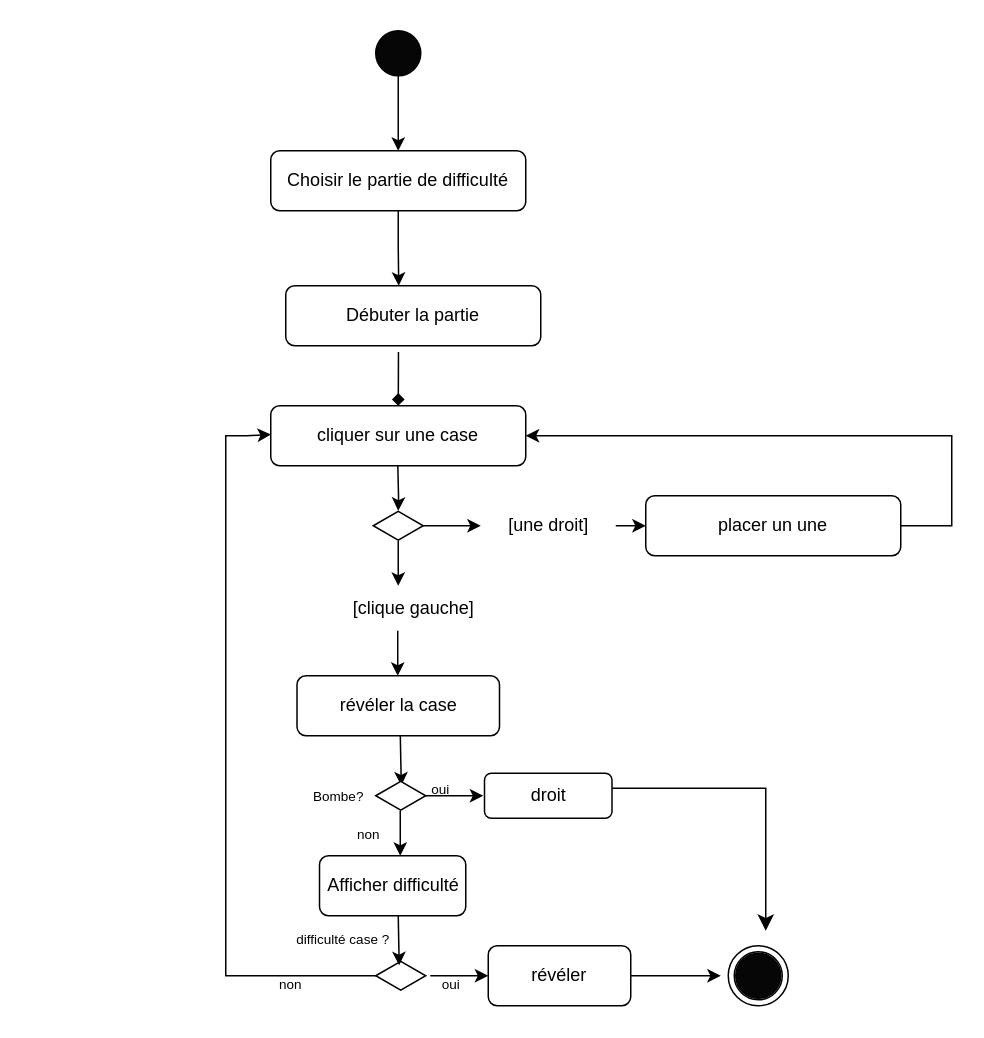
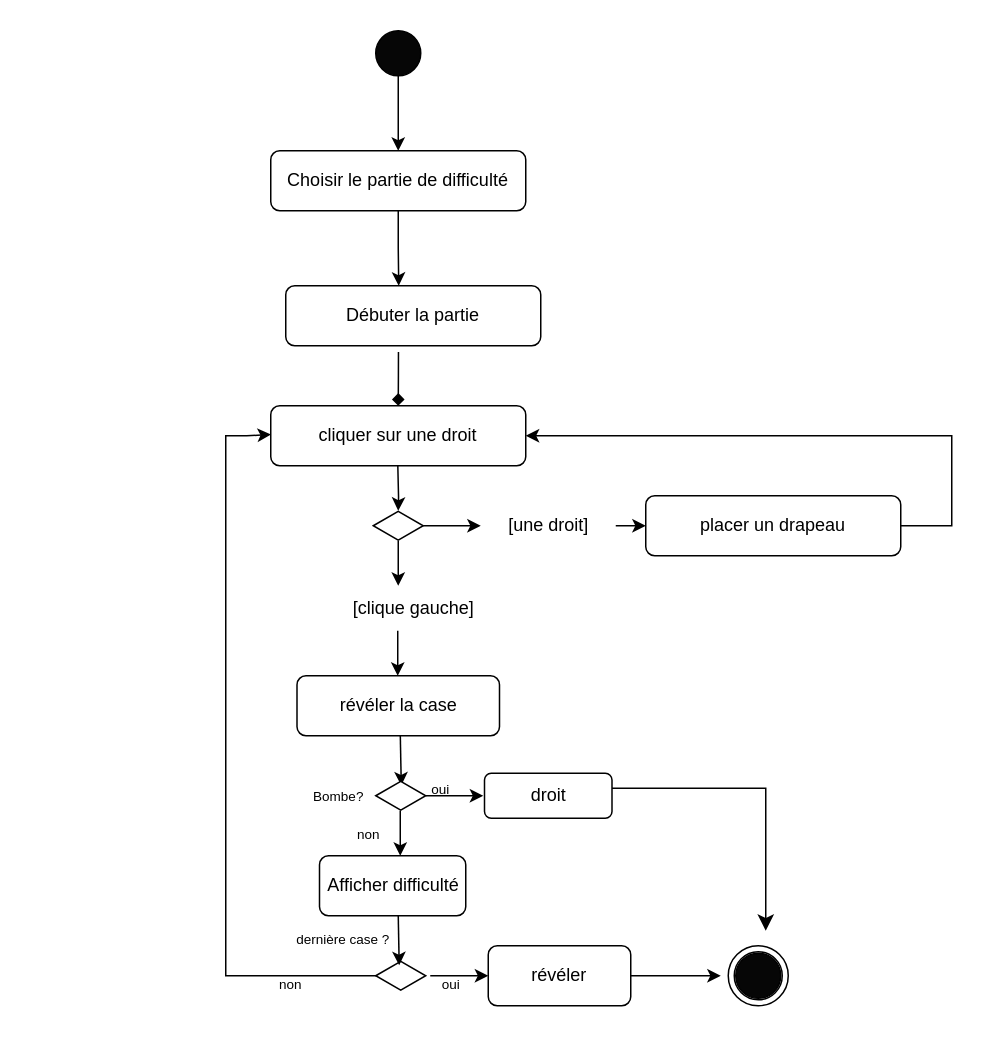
(398, 436) -> (398, 436)
(773, 526) -> (773, 526)
(344, 938) -> (344, 938)
